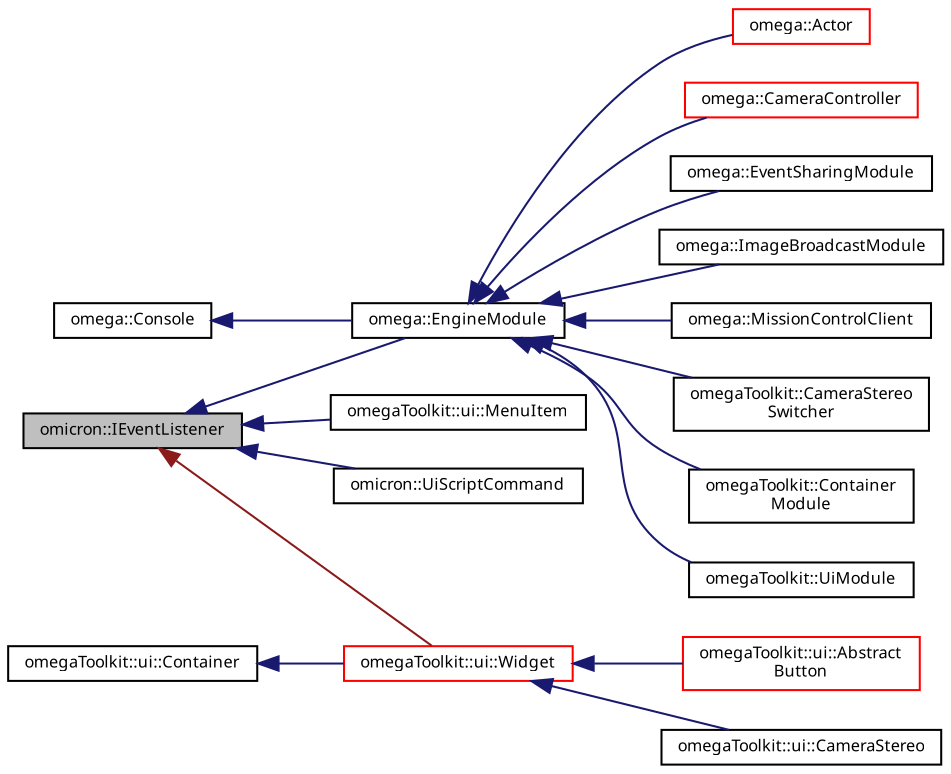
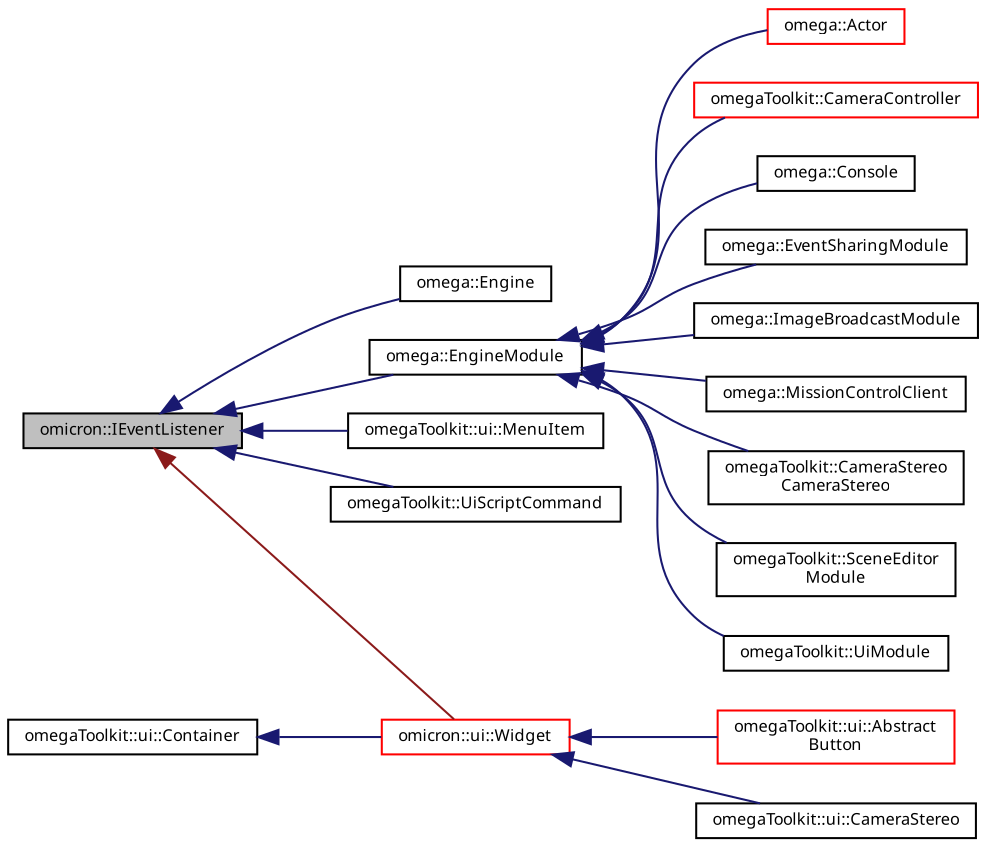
(801, 100) -> (836, 100)
none -> (476, 284)
(292, 321) -> (672, 234)
(801, 404) -> (836, 478)
(458, 486) -> (476, 504)
(801, 496) -> (836, 570)
(458, 664) -> (476, 737)
